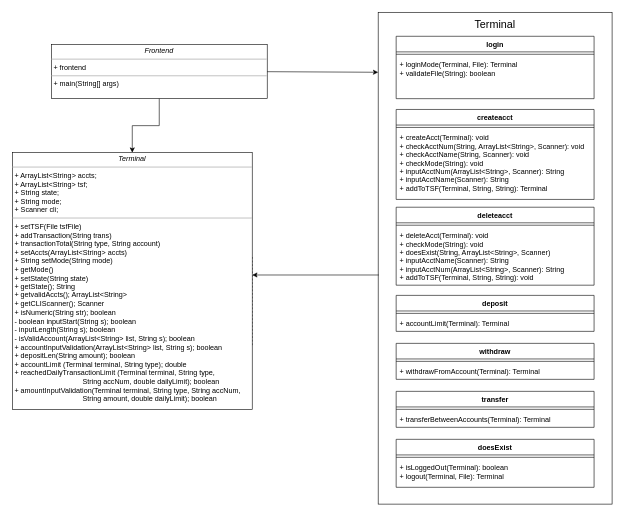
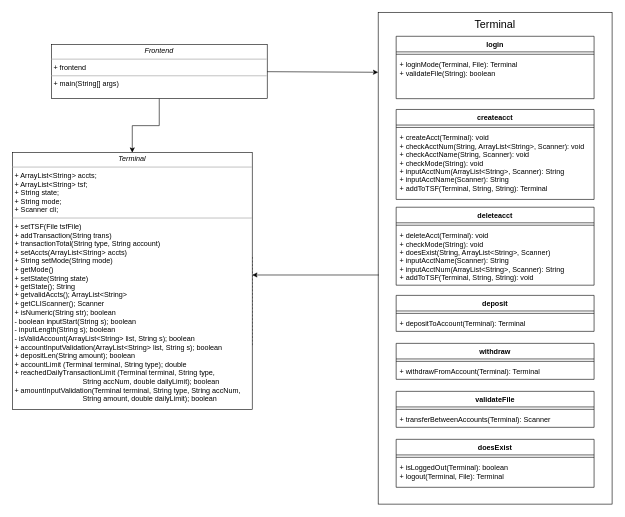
(460, 324) -> (469, 324)
(495, 400) -> (495, 400)
(484, 420) -> (484, 420)
